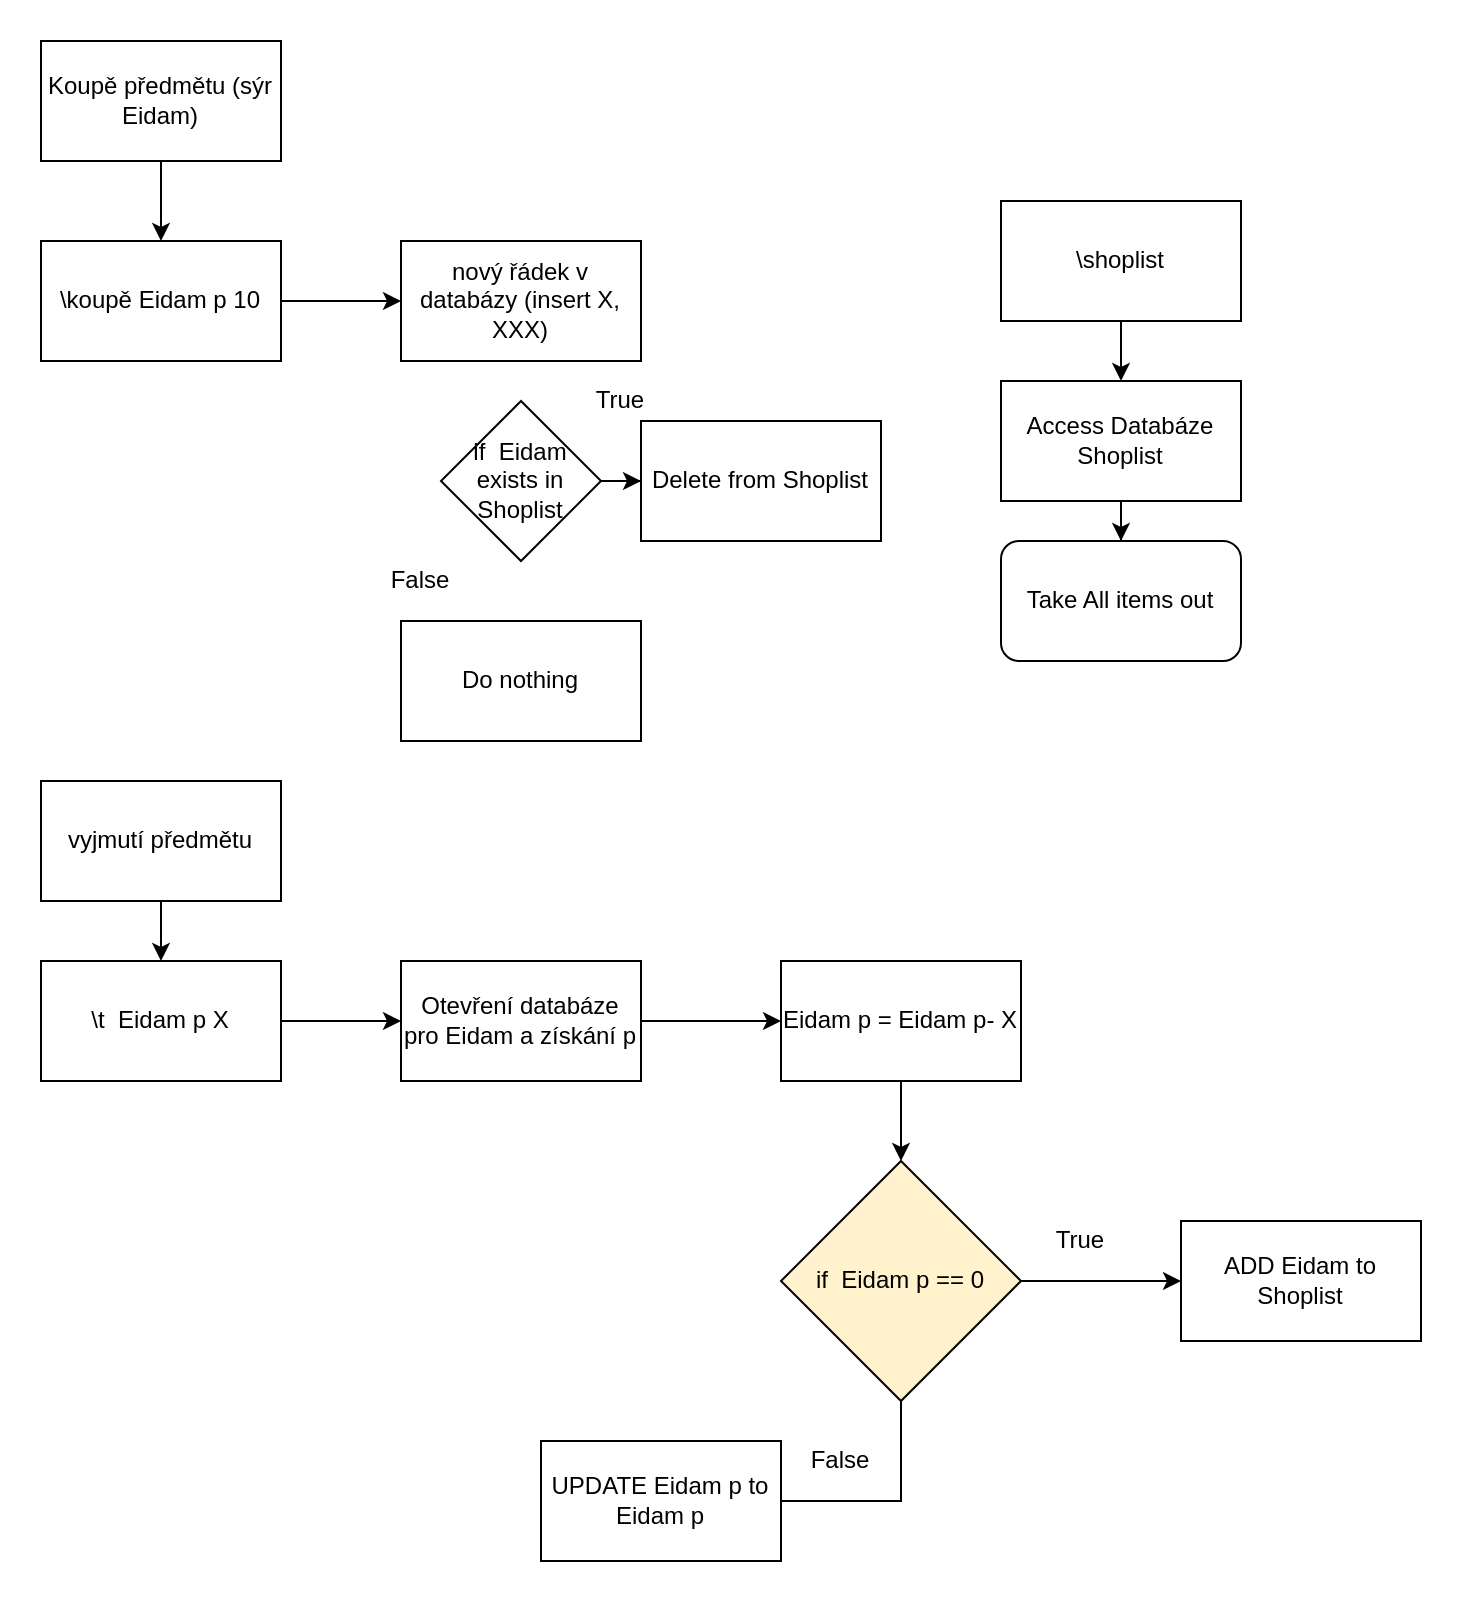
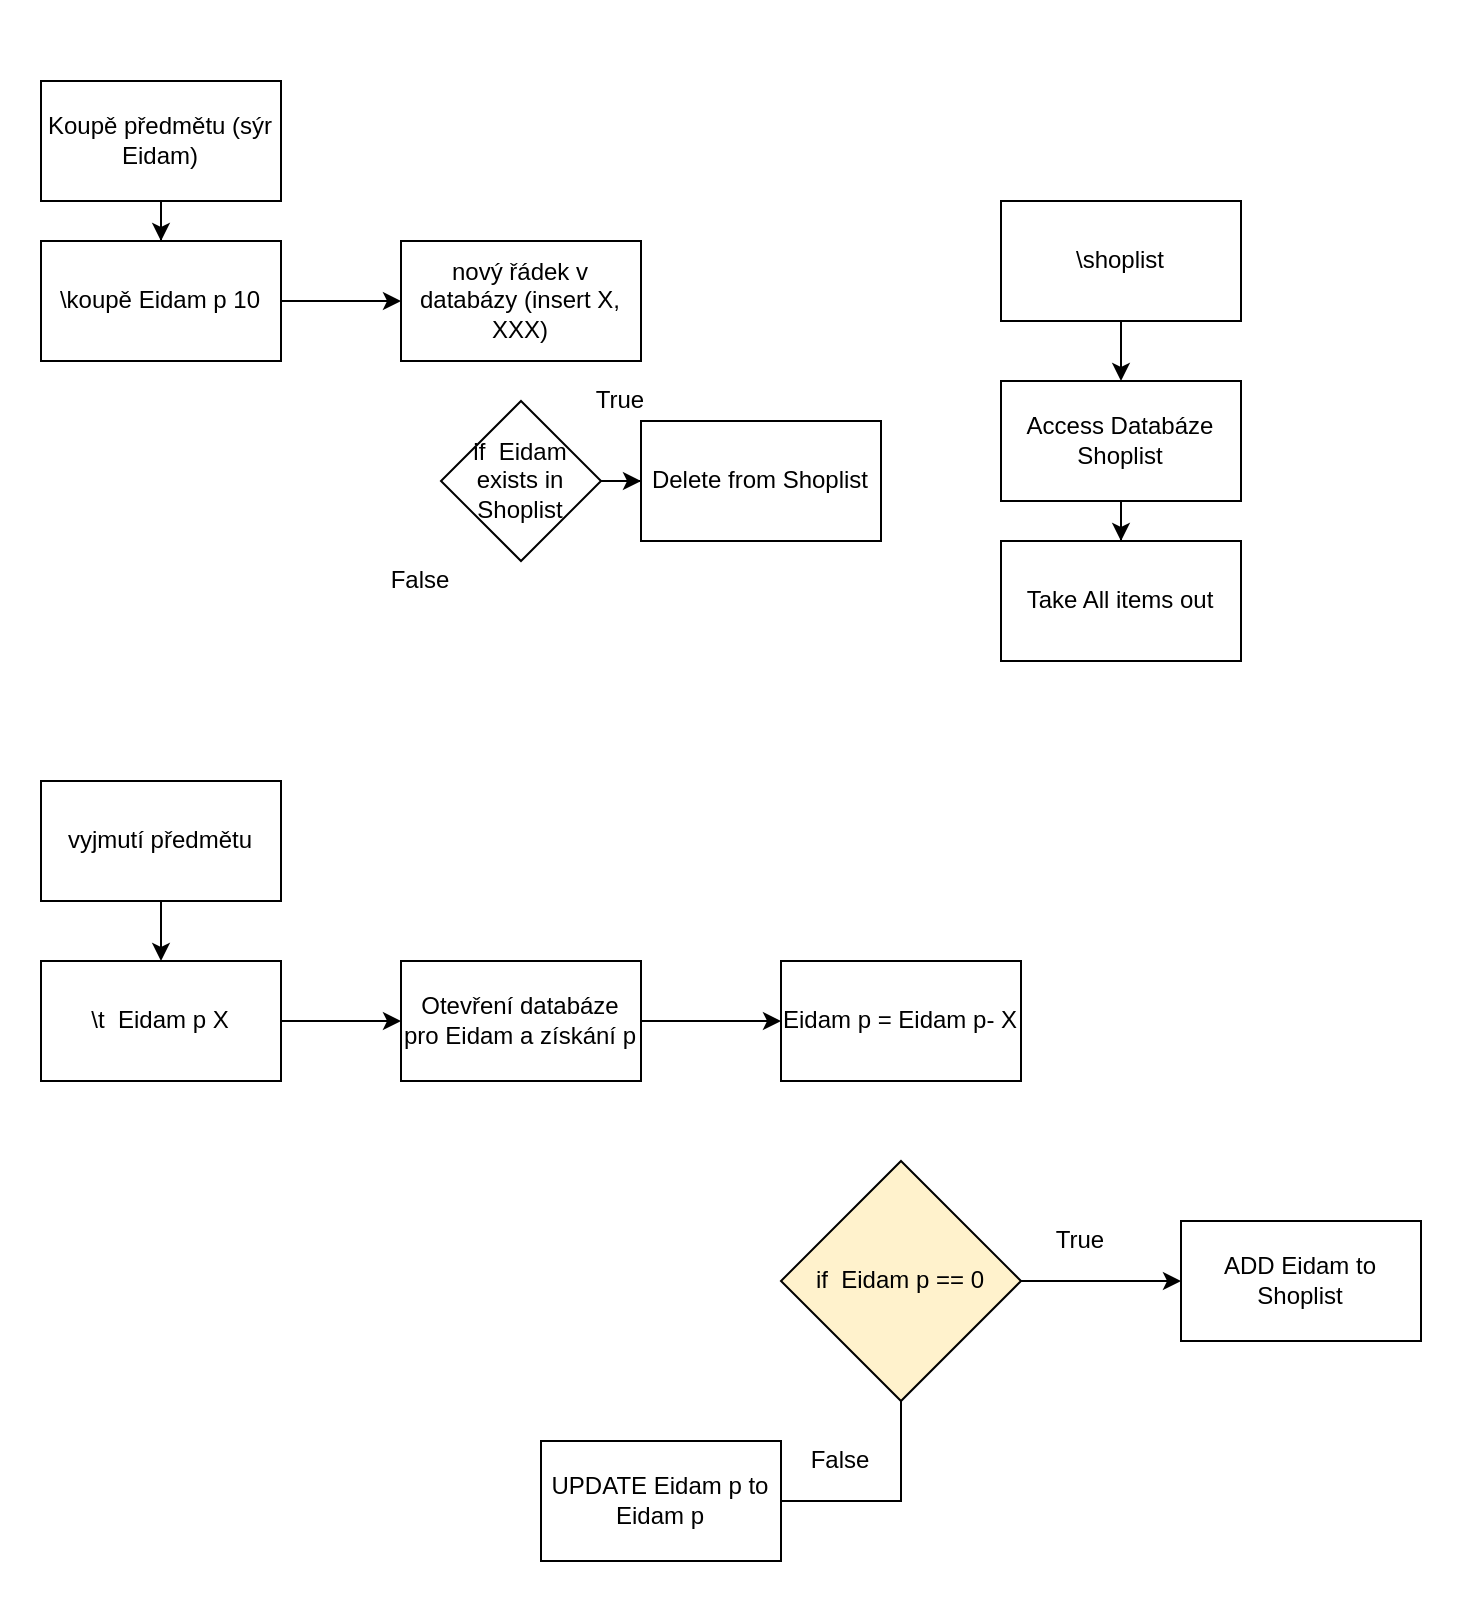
(161, 101) -> (161, 141)
(1121, 601) -> (1121, 601)
(521, 681) -> none
(901, 1114) -> none
